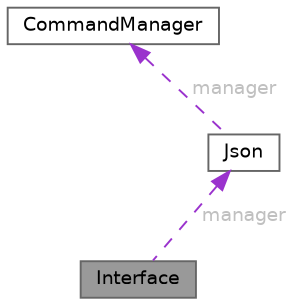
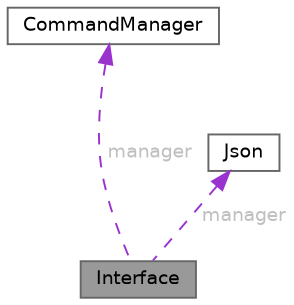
(186, 96) -> (101, 165)
